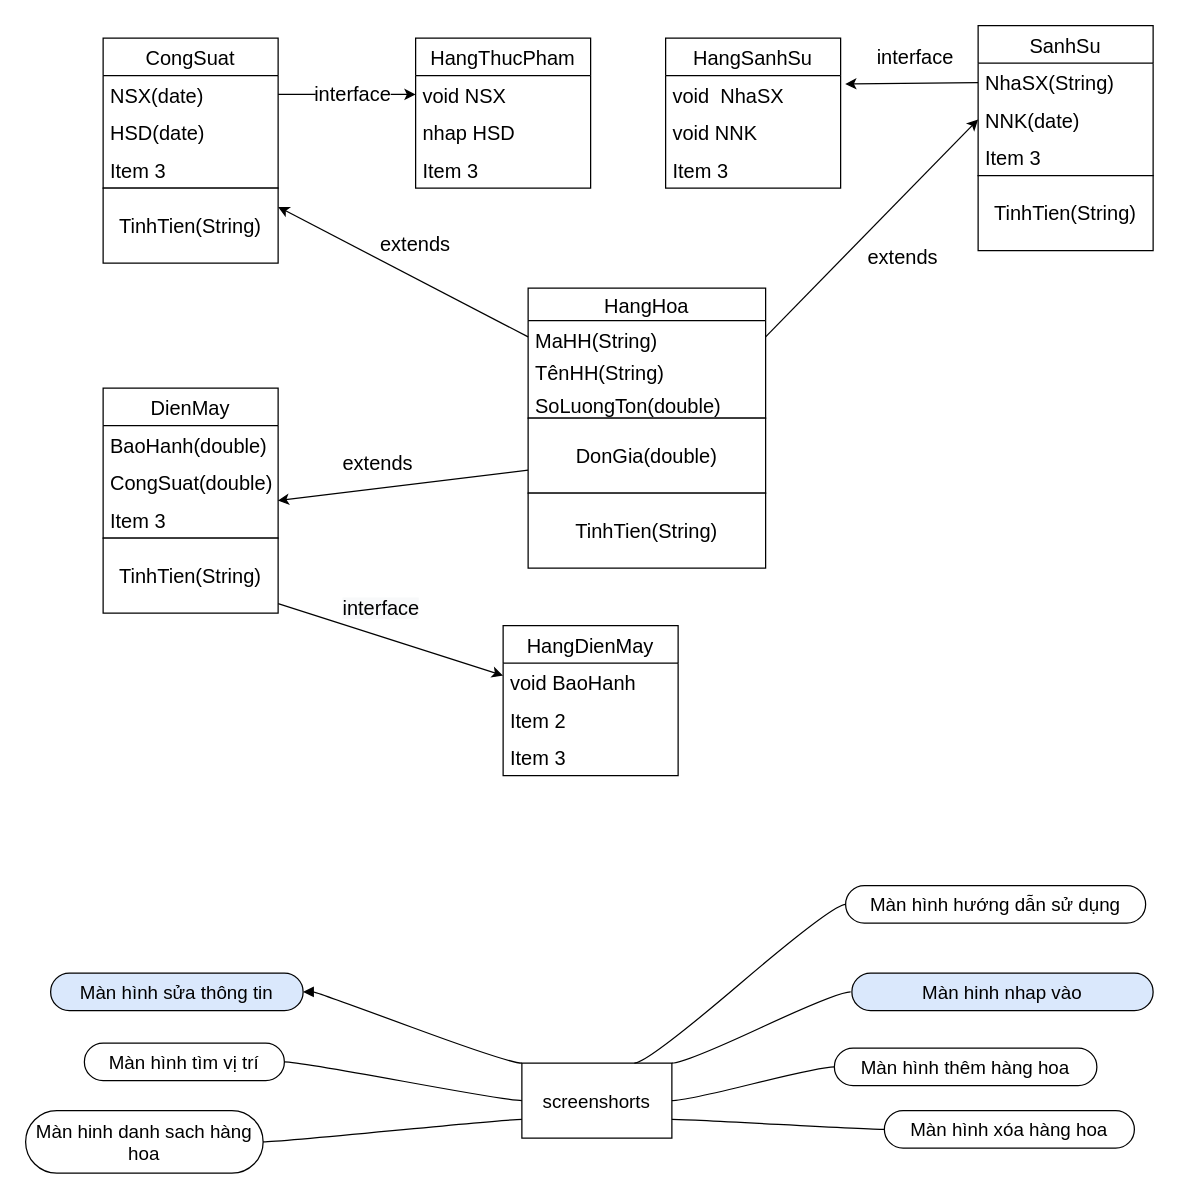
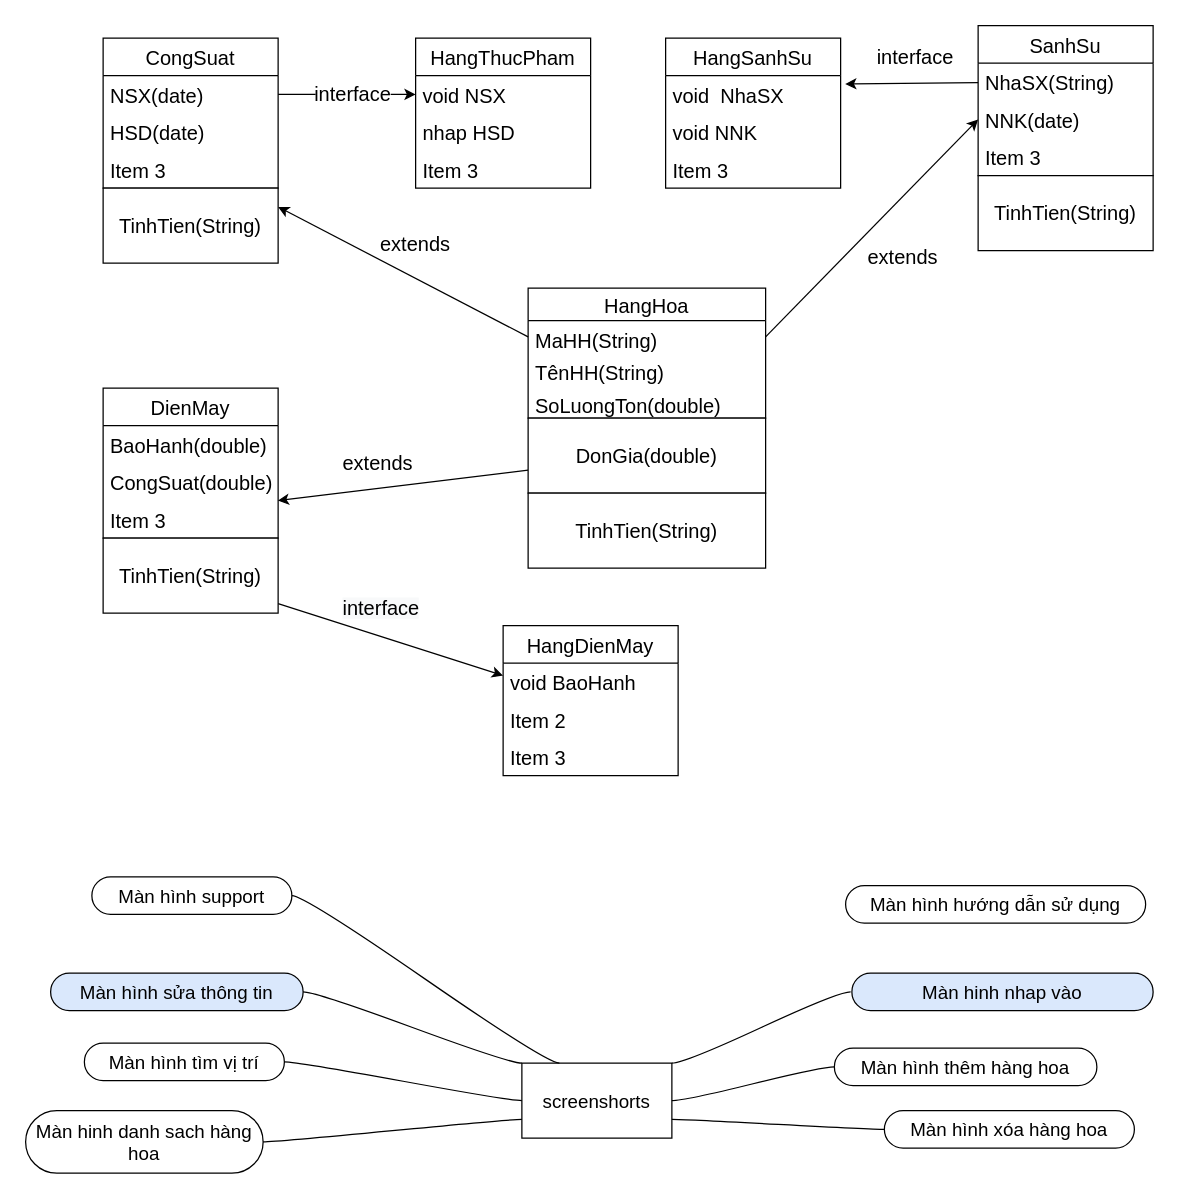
none -> (192, 896)
none -> (425, 979)
(741, 983) -> none
(334, 999) -> (330, 999)
